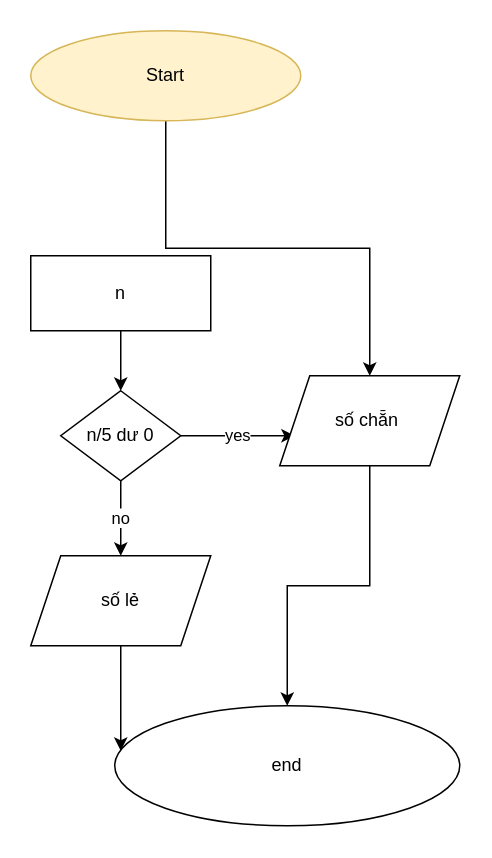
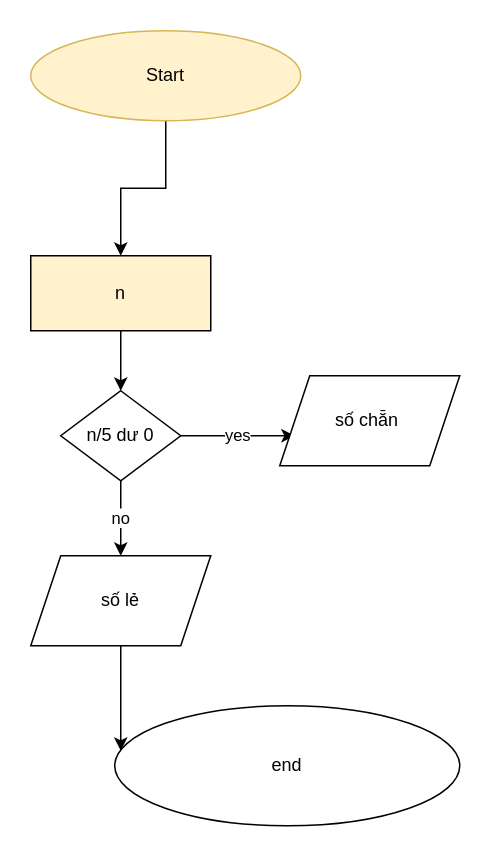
(295, 248) -> (121, 192)
(121, 293) -> (121, 293)
(334, 586) -> none
